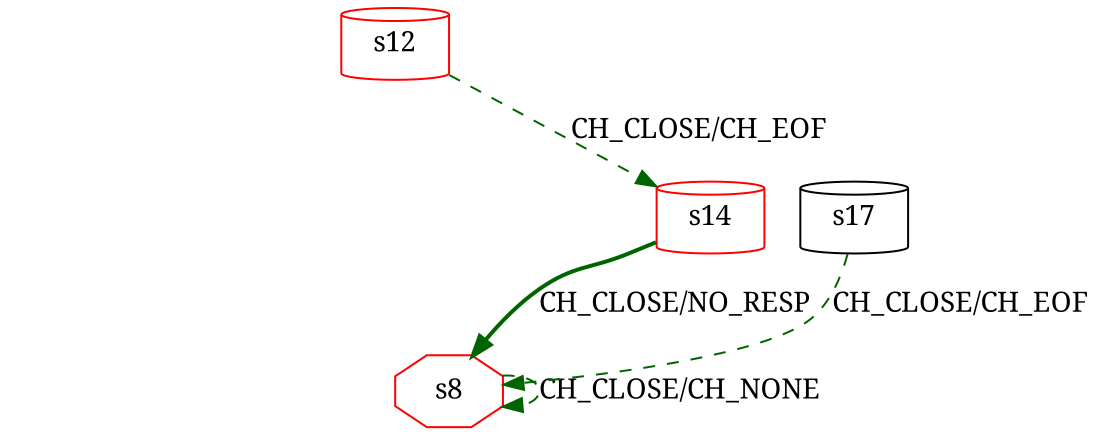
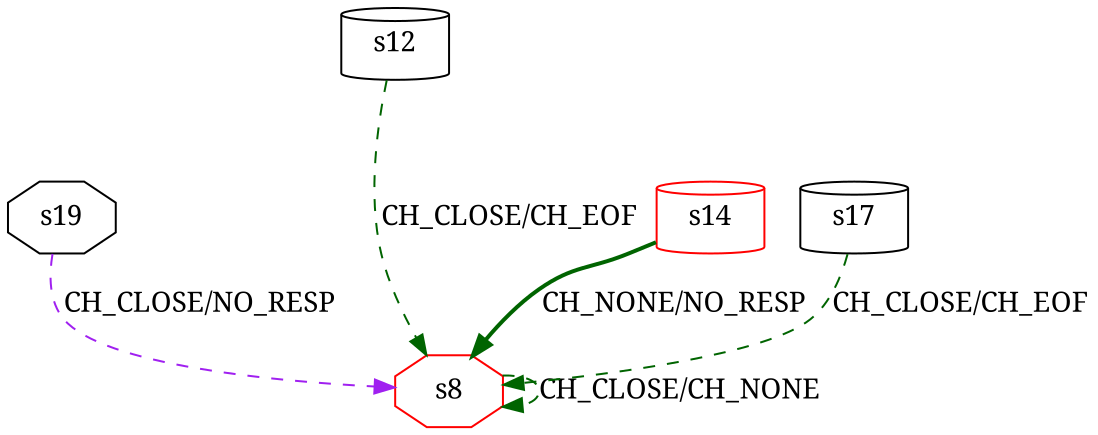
(395, 44) -> (395, 44)
(544, 126) -> (375, 212)
none -> (62, 218)
(675, 304) -> (675, 304)
